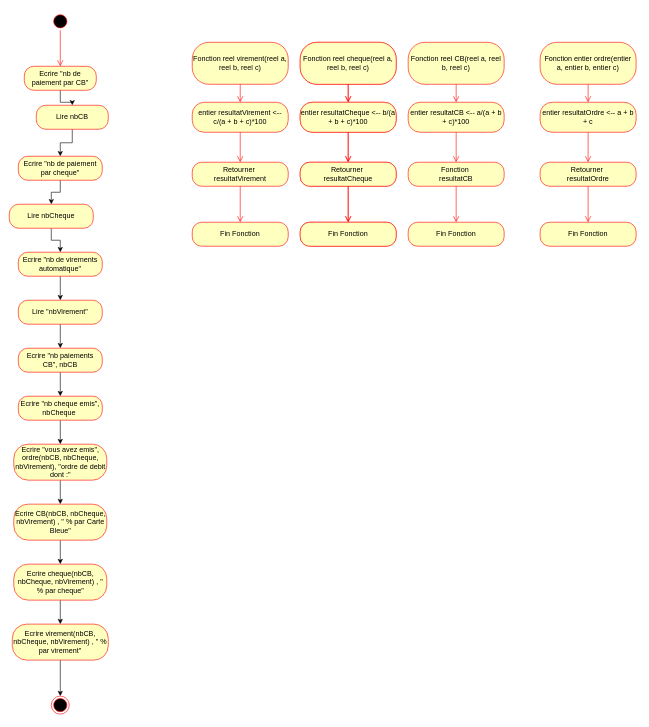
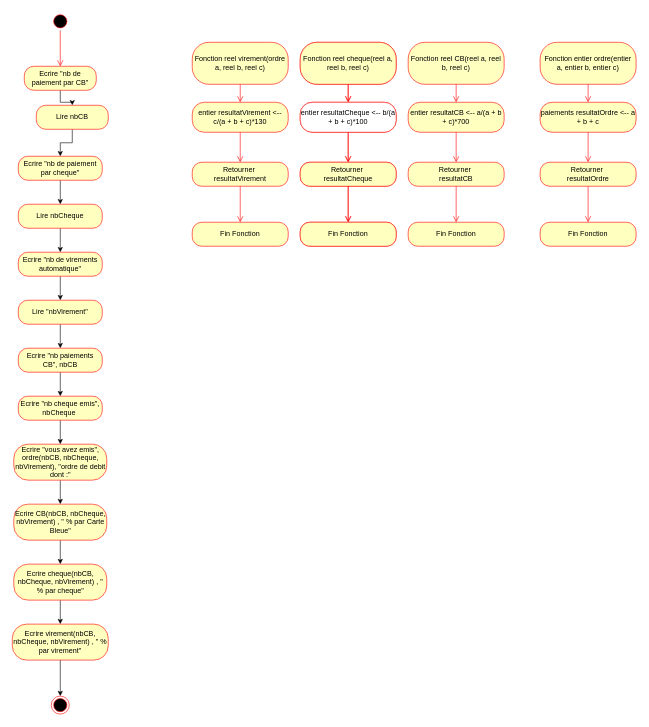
(240, 63) -> (240, 63)
(240, 117) -> (240, 117)
(348, 117) -> (348, 117)
(456, 117) -> (456, 117)
(588, 117) -> (588, 117)
(456, 174) -> (456, 174)
(51, 216) -> (60, 216)
